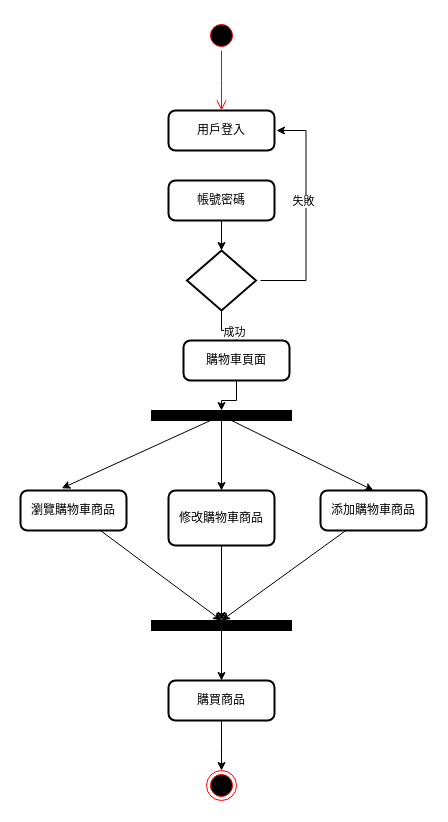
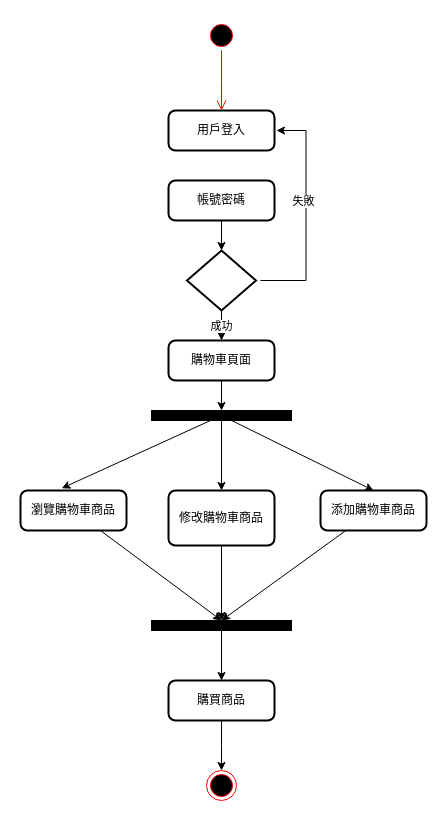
(237, 361) -> (222, 361)
